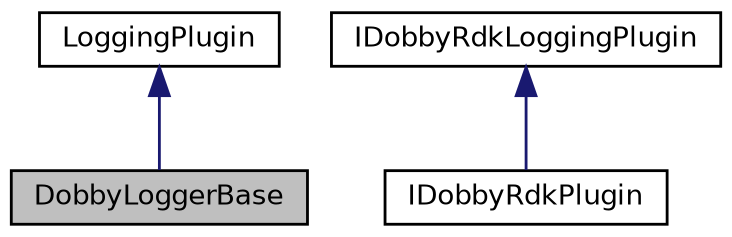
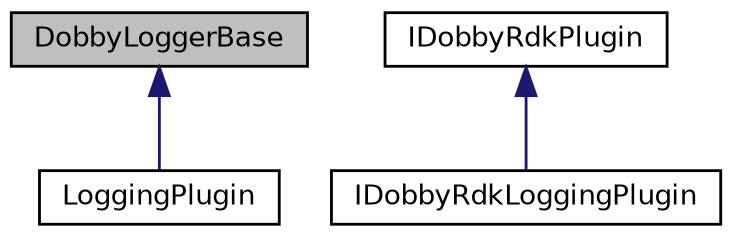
(159, 133) -> (159, 133)
(526, 133) -> (526, 133)
